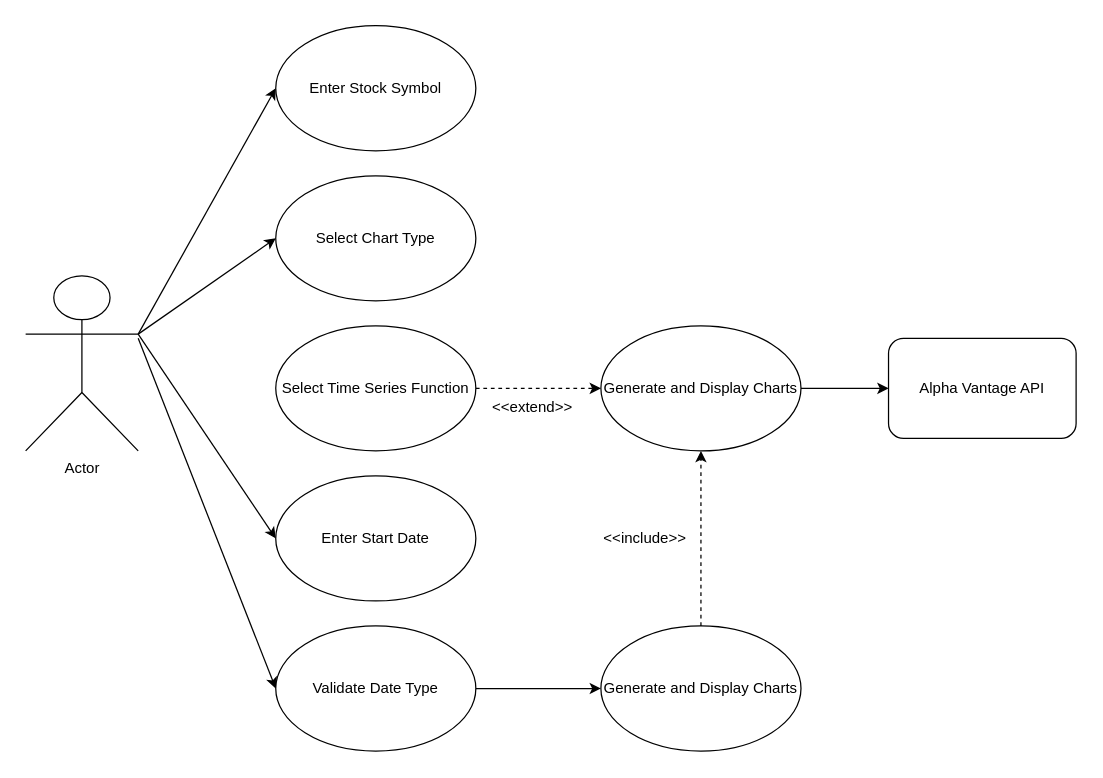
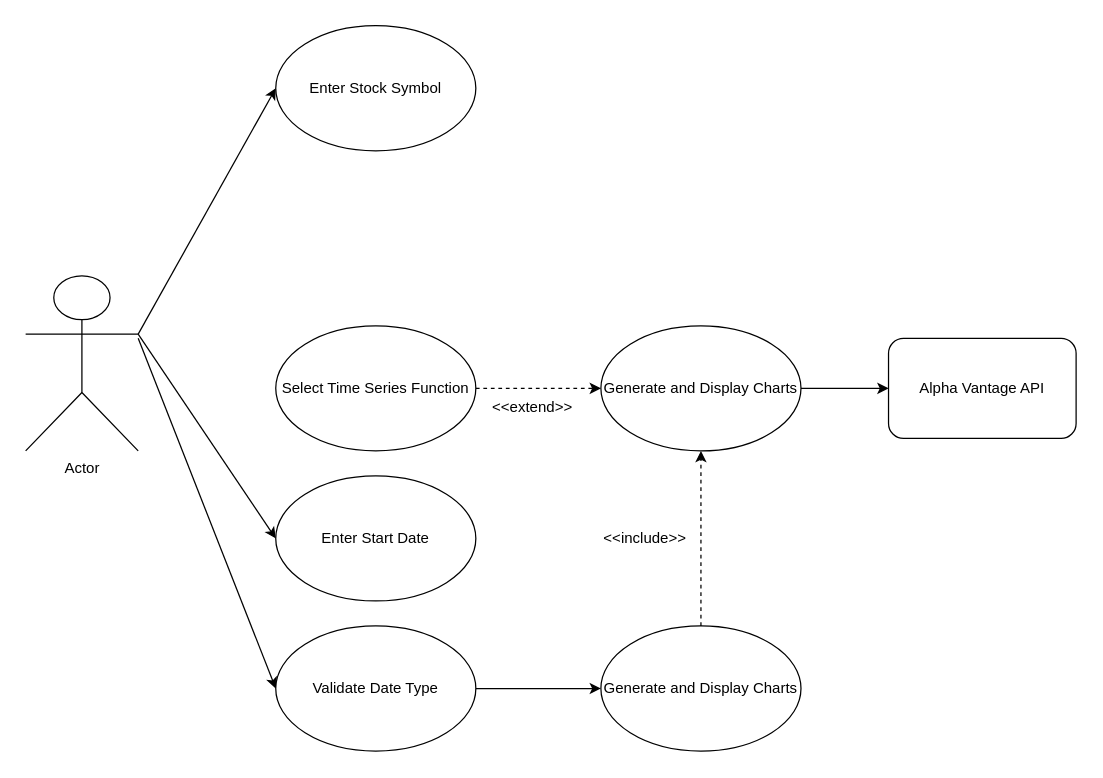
(376, 238) -> none
(205, 287) -> none
